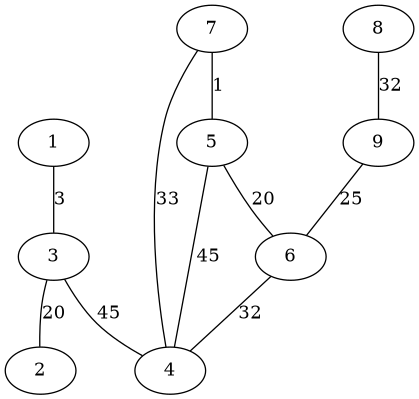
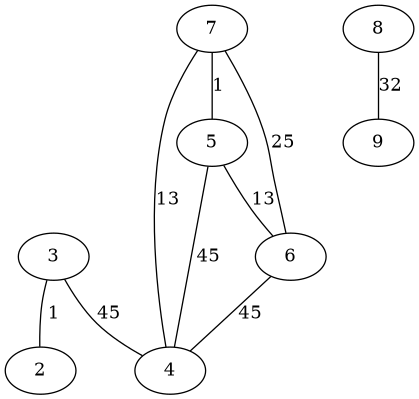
(54, 143) -> none
(168, 200) -> (168, 200)
(264, 200) -> (264, 200)
(335, 200) -> (266, 138)
(54, 314) -> (54, 314)
(251, 314) -> (251, 314)
